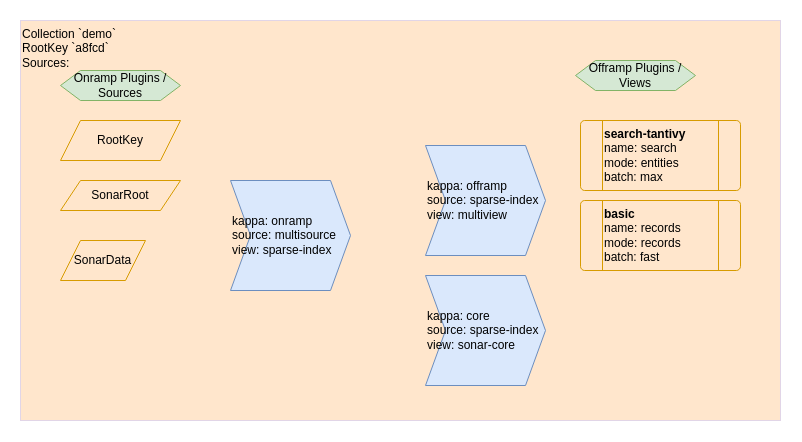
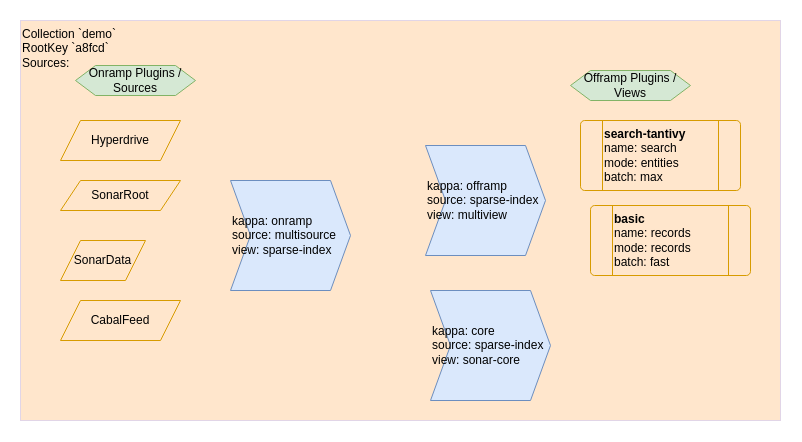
(636, 76) -> (631, 86)
(121, 86) -> (136, 81)
(121, 141) -> (121, 141)
(661, 236) -> (671, 241)
none -> (121, 321)
(486, 331) -> (491, 346)
